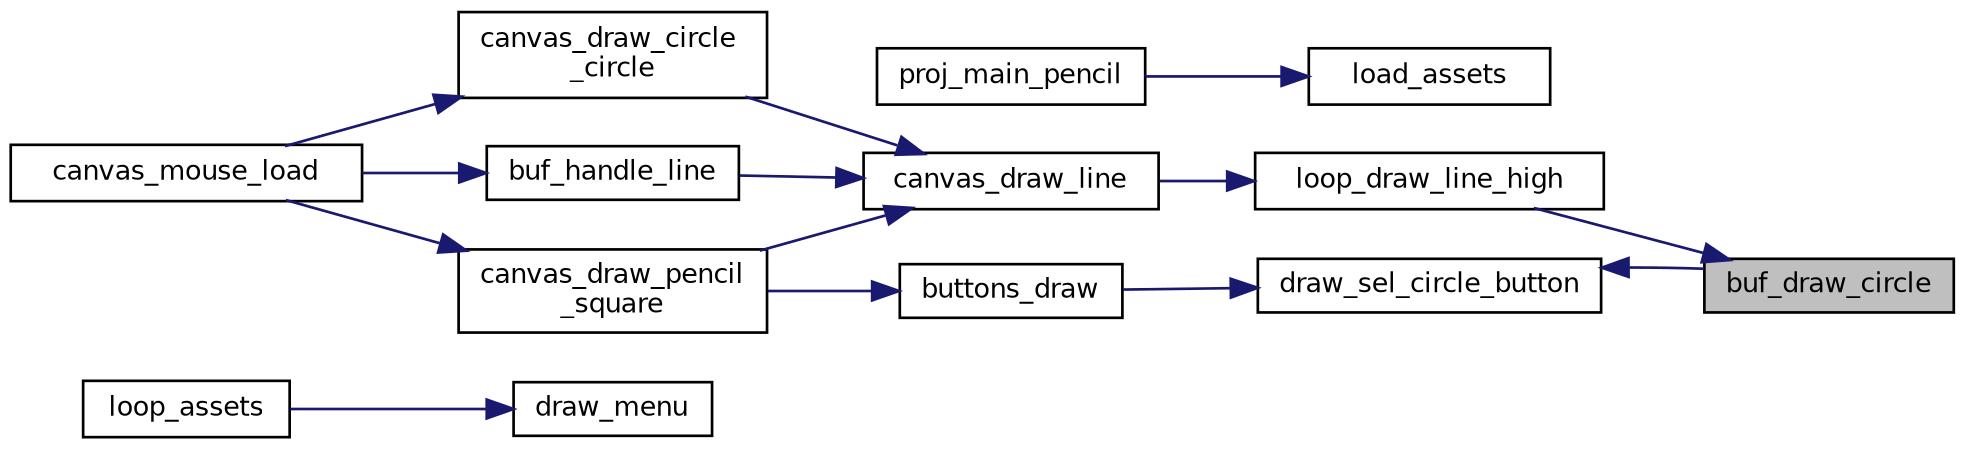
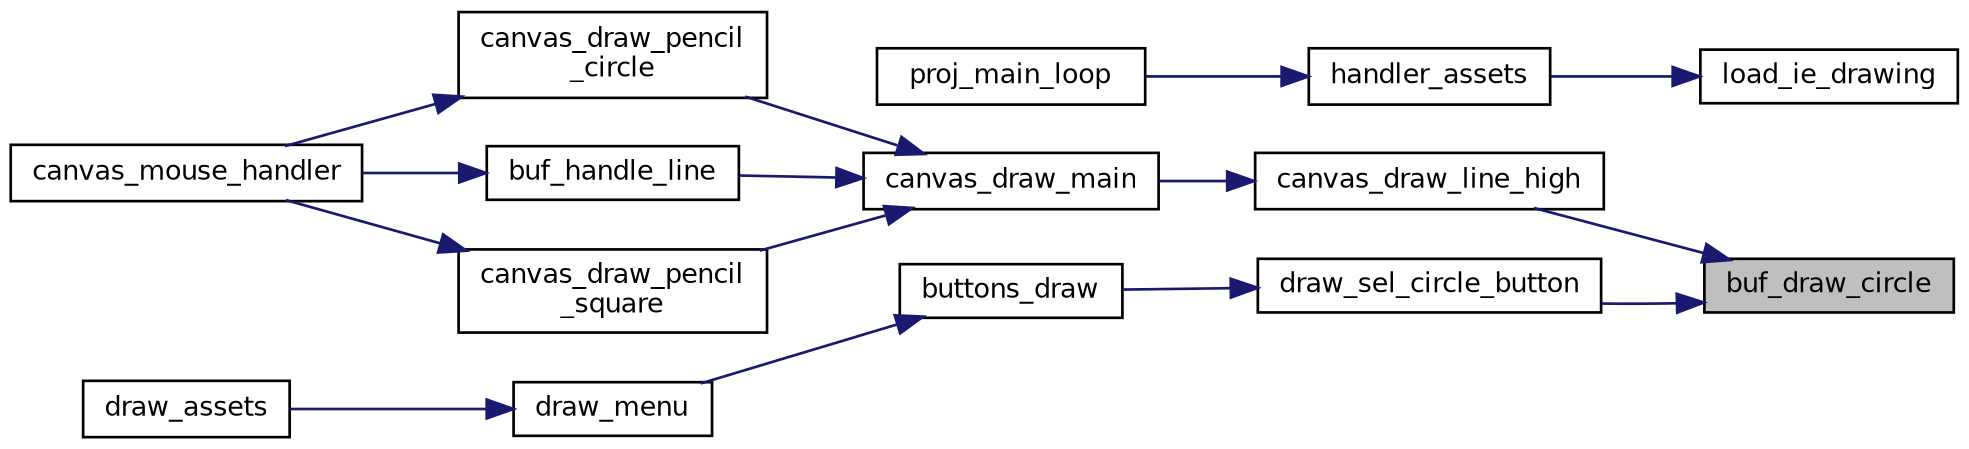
(613, 55) -> (613, 55)
(1011, 76) -> (1011, 76)
(1429, 76) -> (1429, 76)
none -> (1829, 76)
(186, 173) -> (186, 173)
(1011, 181) -> (1011, 181)
(1429, 181) -> (1429, 181)
(1667, 268) -> (1639, 304)
(820, 291) -> (799, 354)
(186, 409) -> (186, 409)
